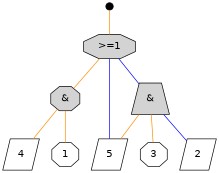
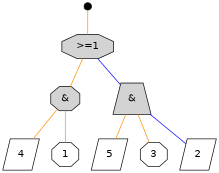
(110, 99) -> none
